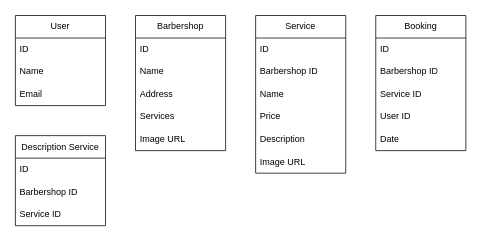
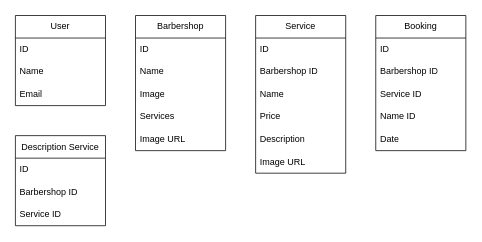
(158, 94) -> (152, 94)
(396, 117) -> (396, 117)
